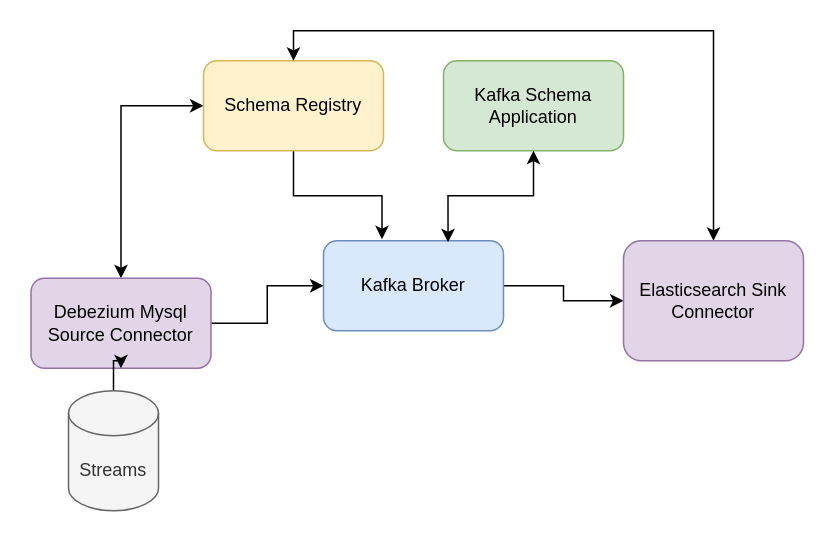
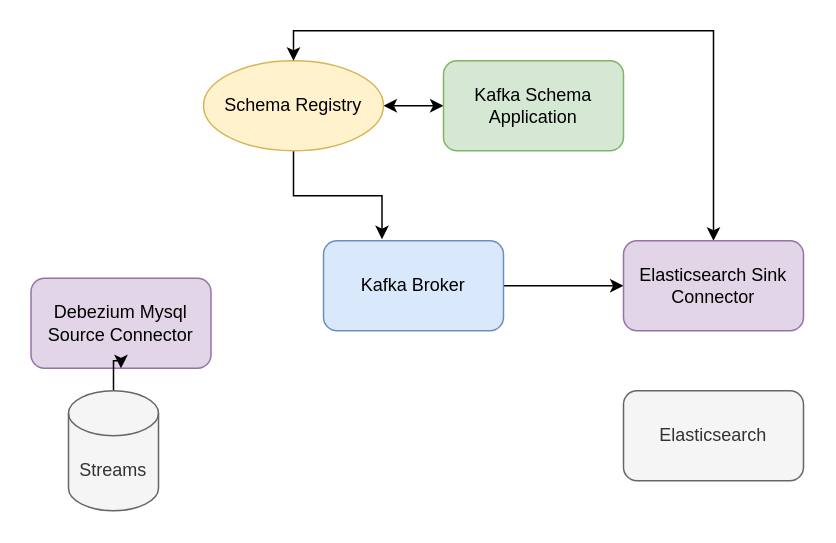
(293, 106) -> (293, 106)
none -> (413, 106)
(121, 151) -> none
(490, 196) -> none
(713, 301) -> (713, 286)
(267, 310) -> none
none -> (713, 436)
